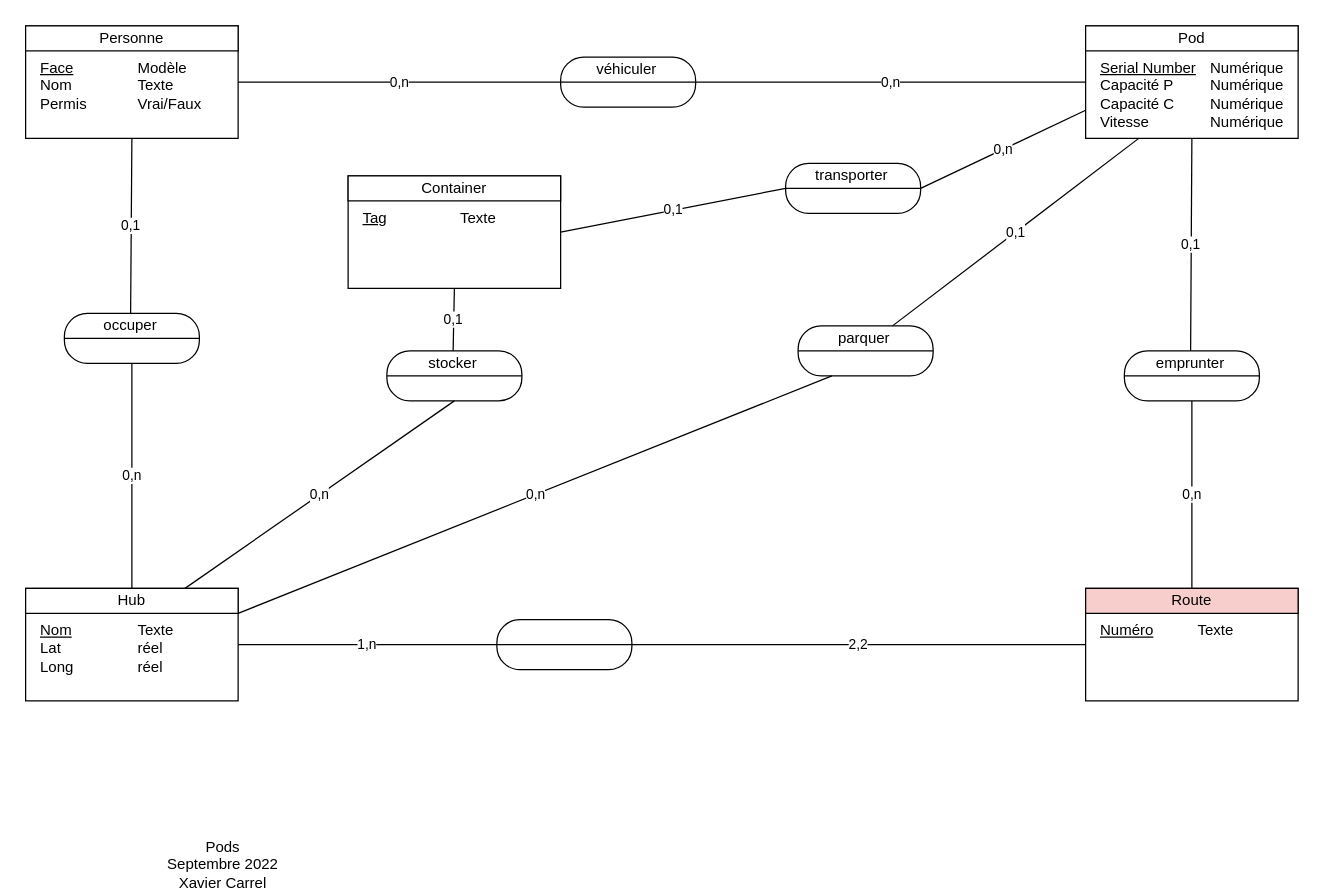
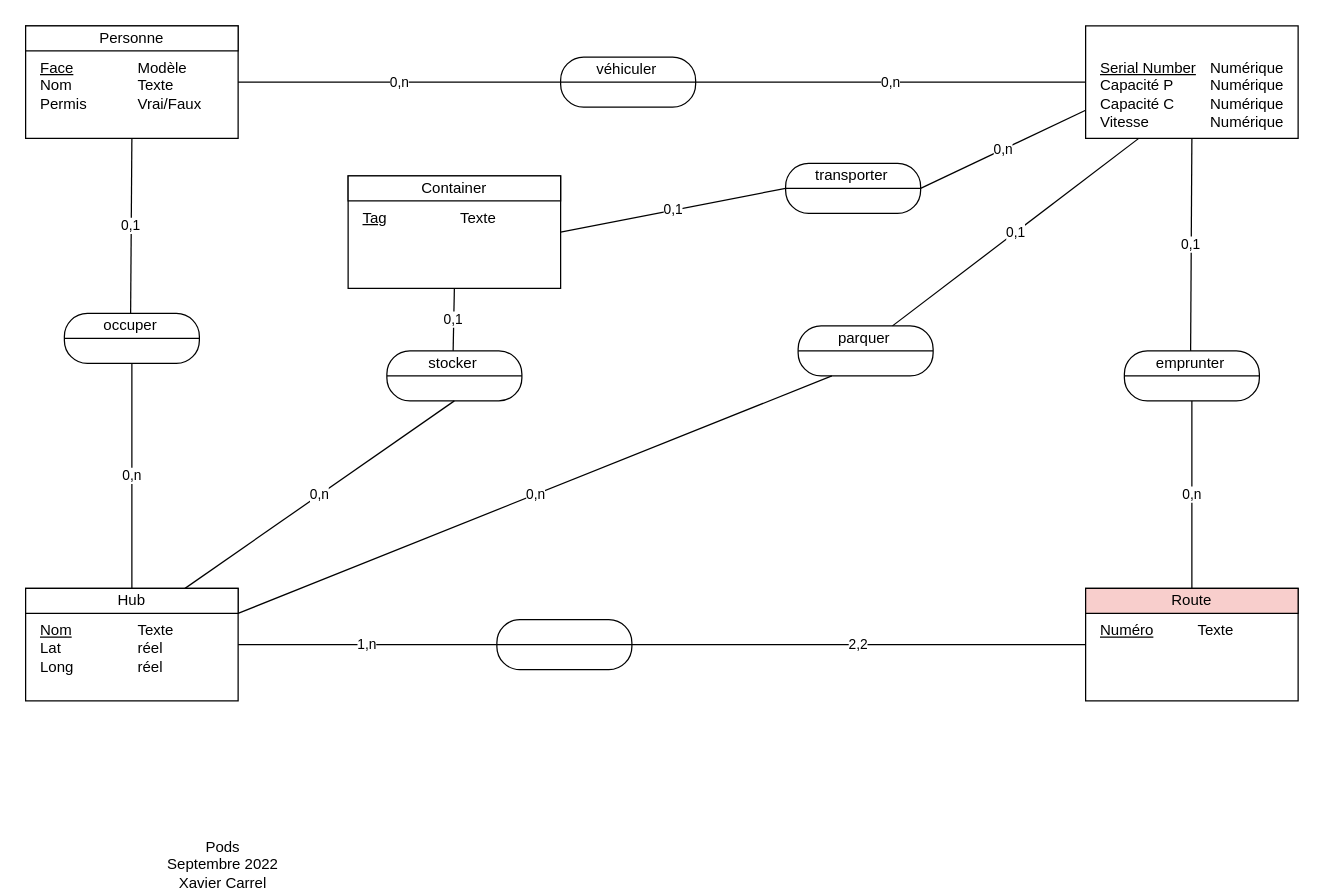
(1192, 38) -> none
